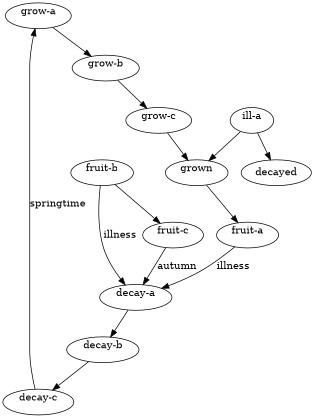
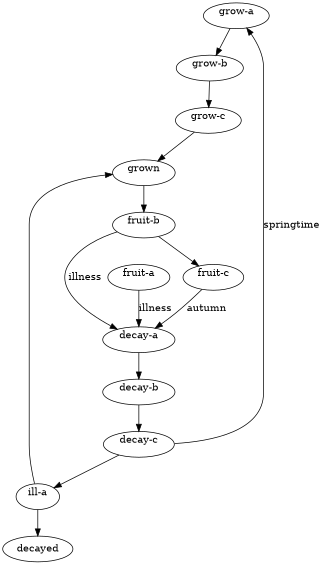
(220, 201) -> (144, 195)
none -> (90, 470)
